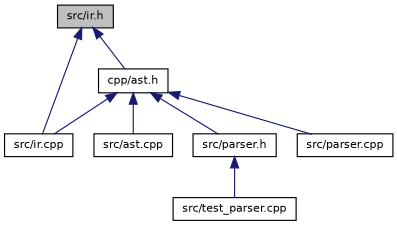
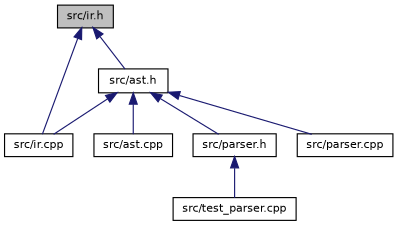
(133, 81) -> (133, 81)
